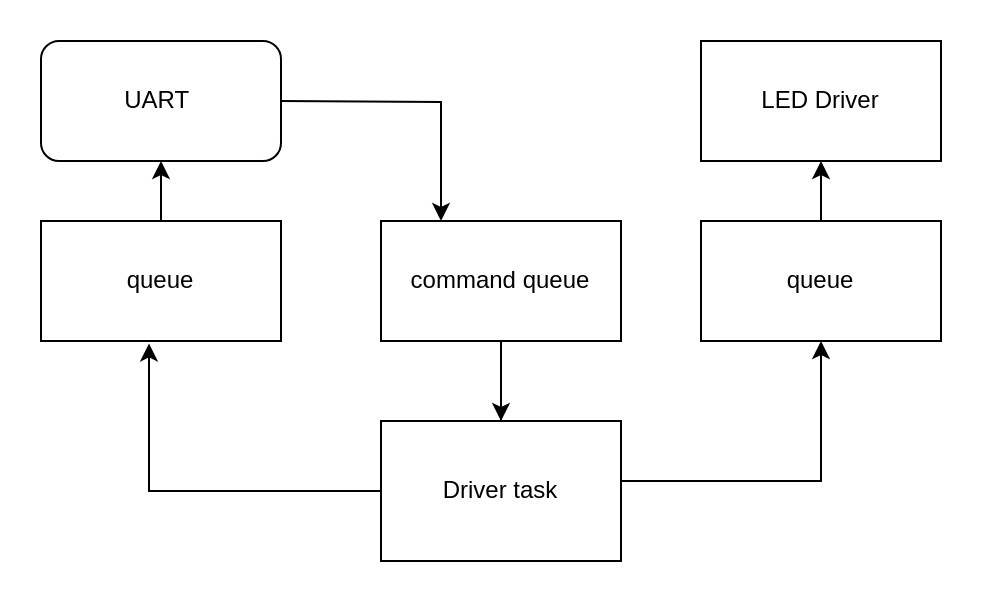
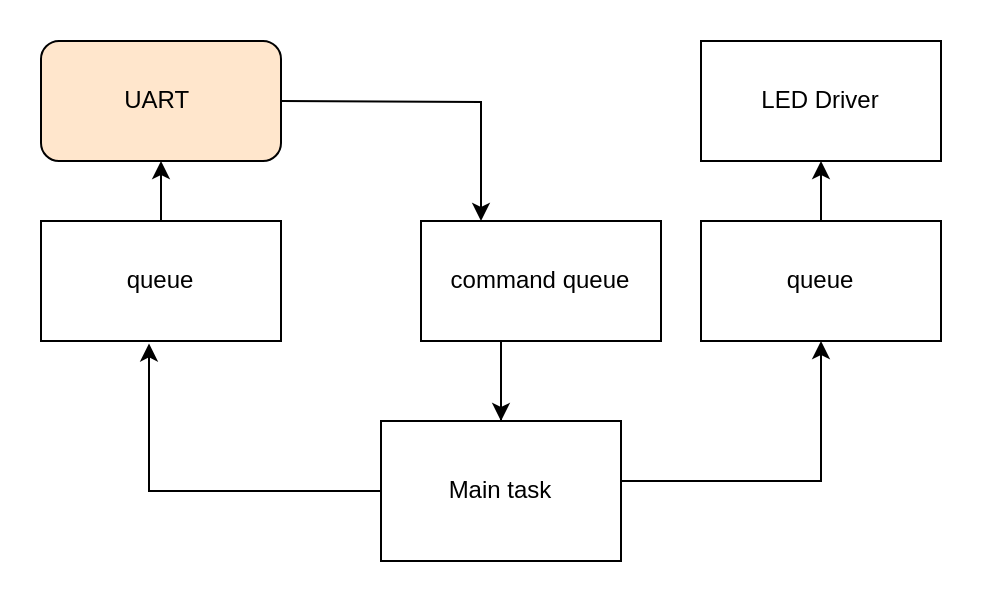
(161, 101) -> (161, 101)
(501, 281) -> (541, 281)
(501, 491) -> (501, 491)
